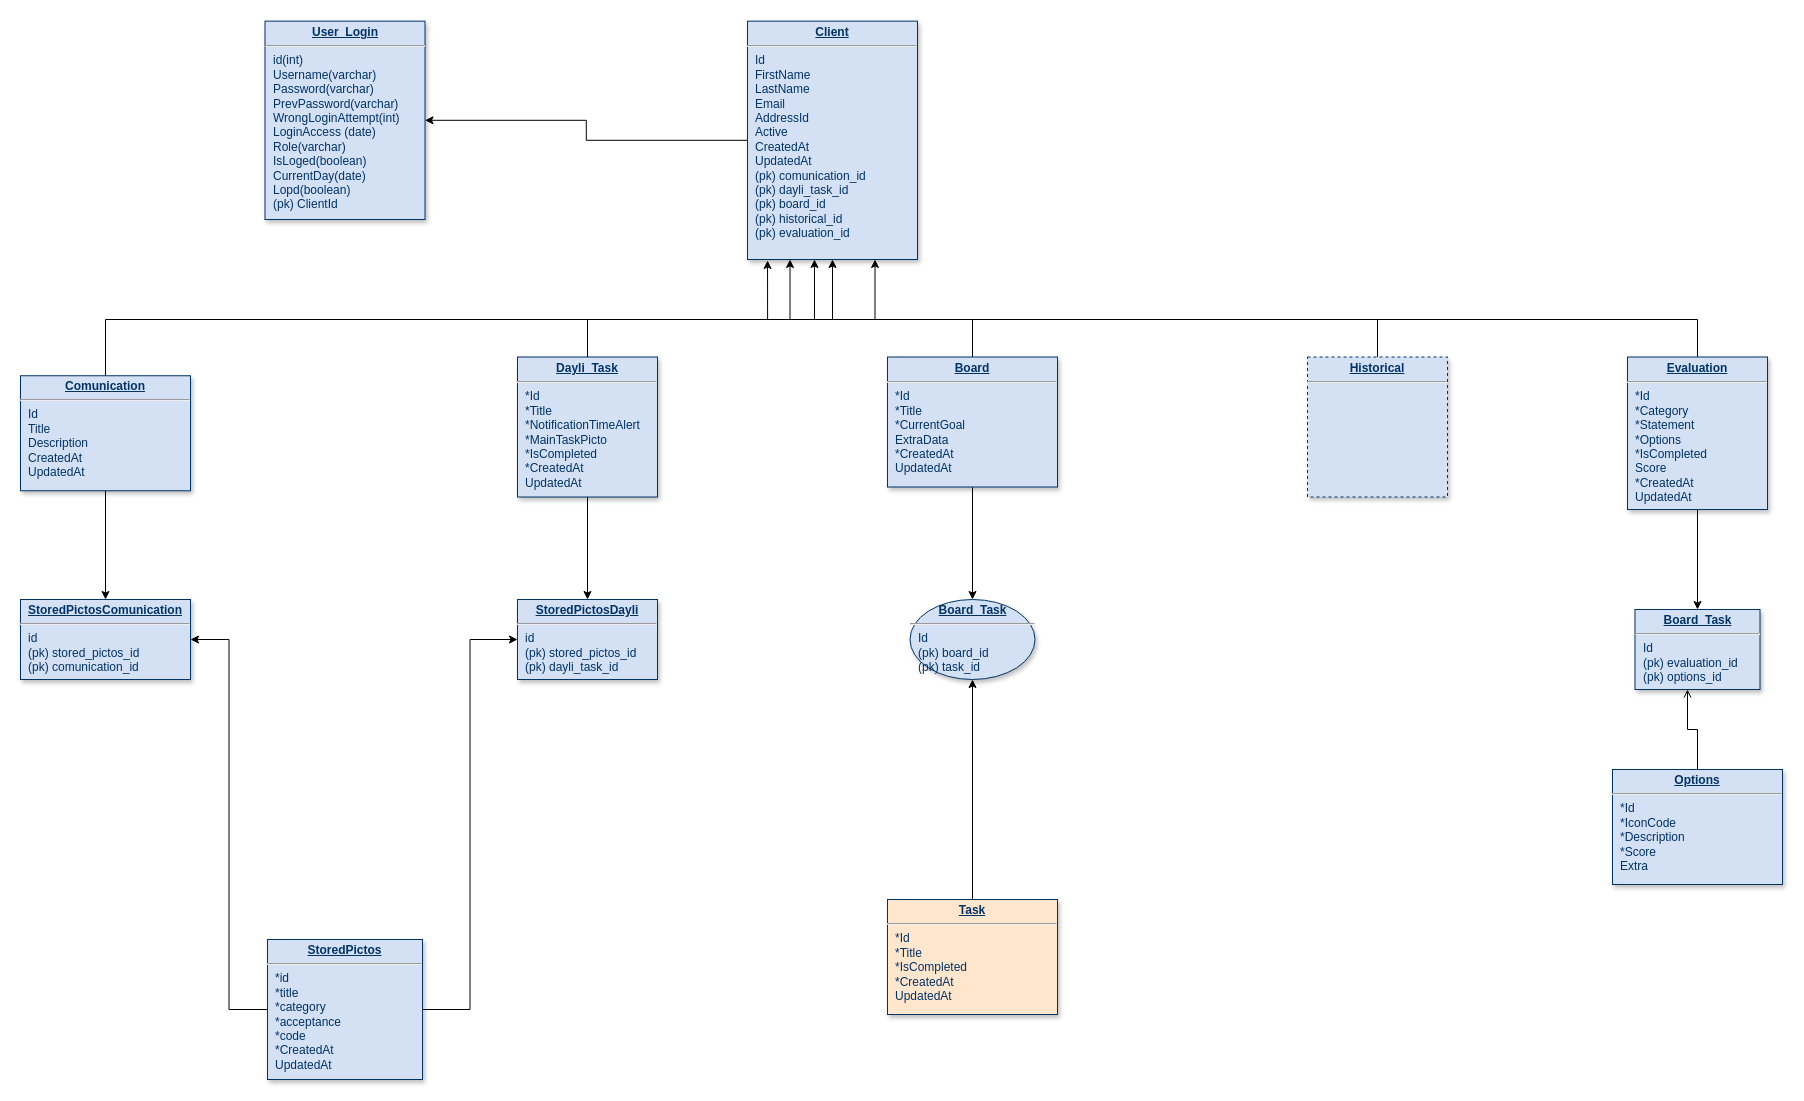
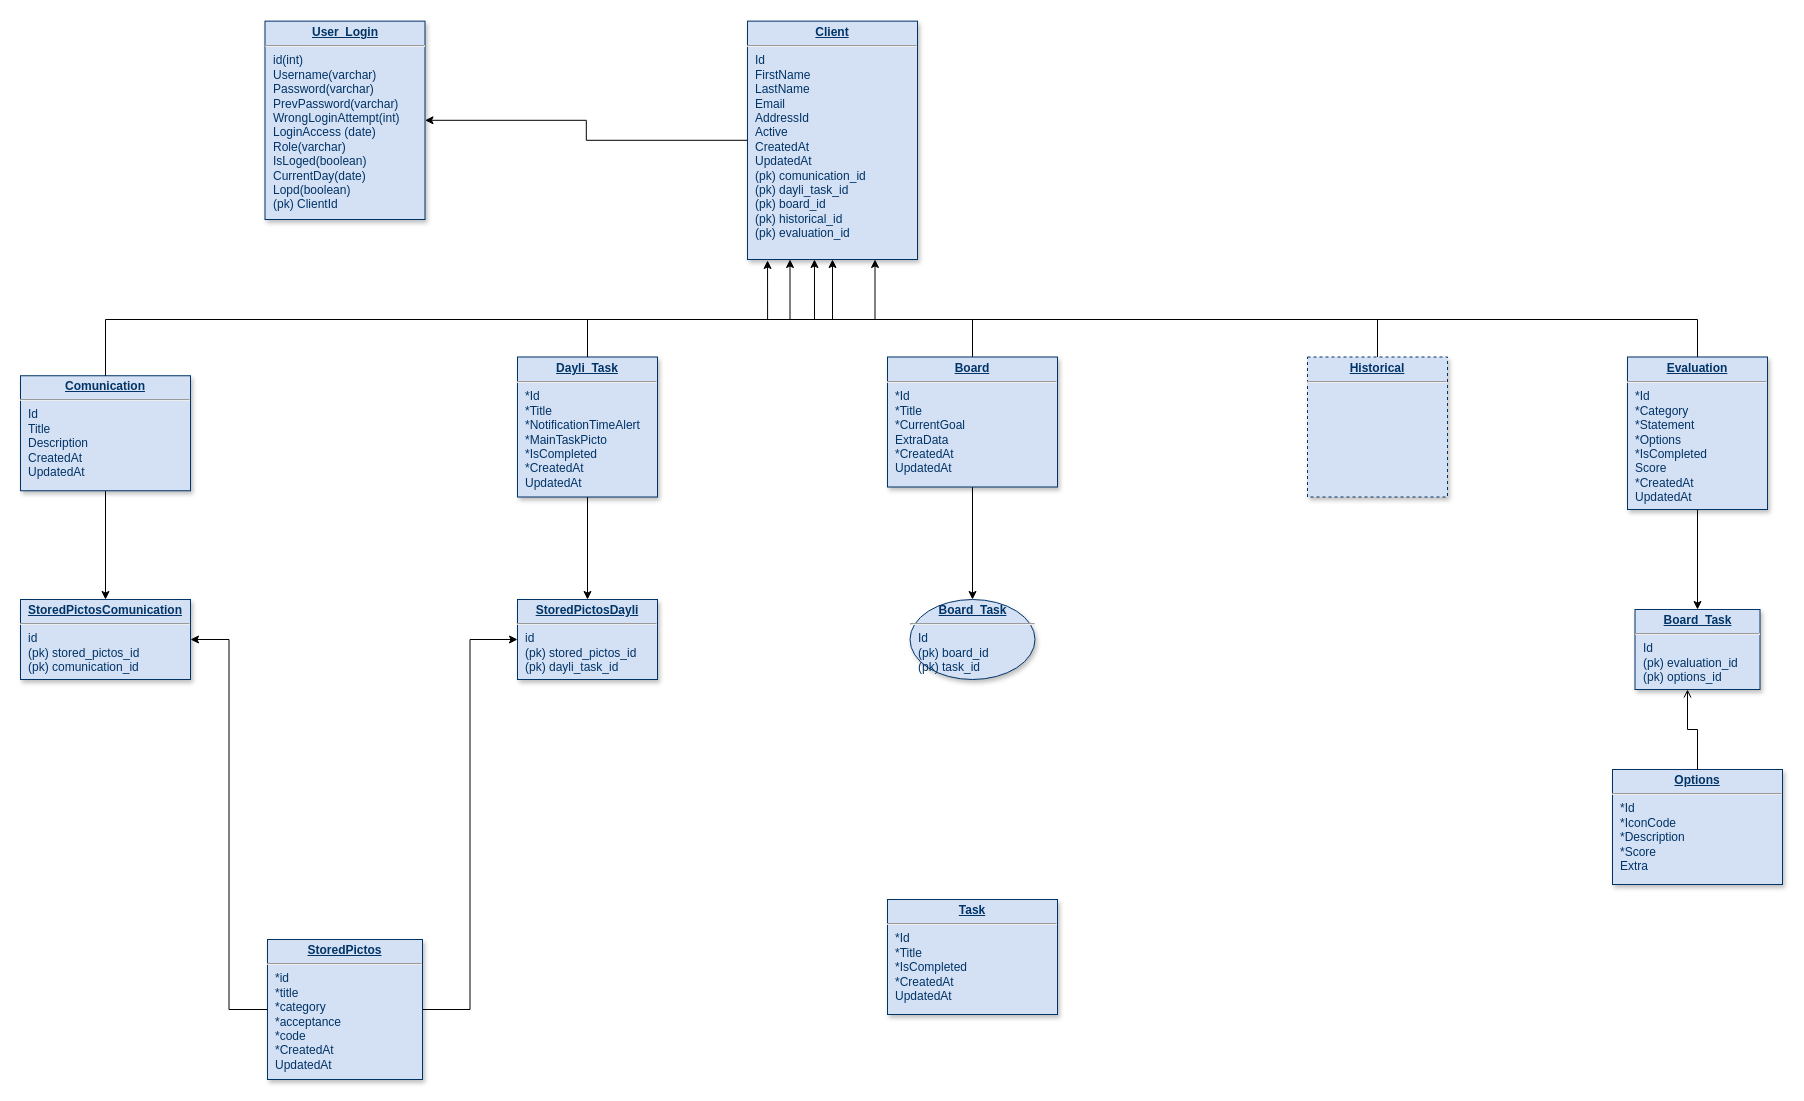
(973, 793) -> none
(973, 957) -> (973, 957)
